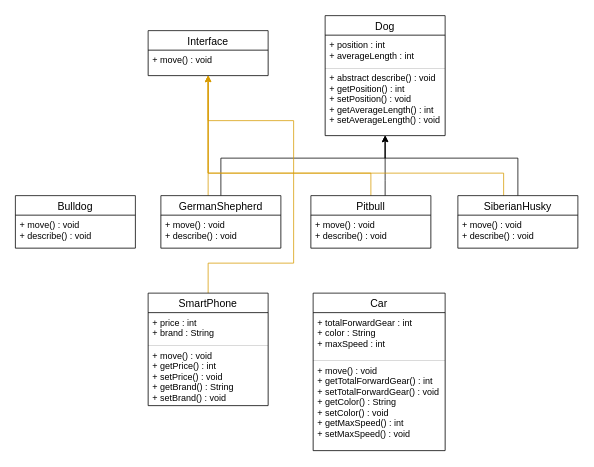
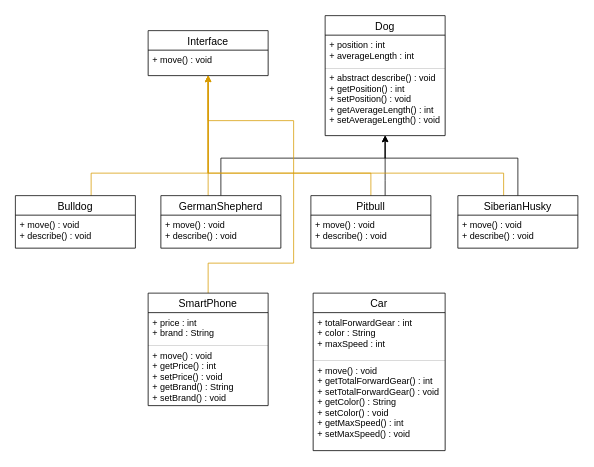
none -> (137, 173)
